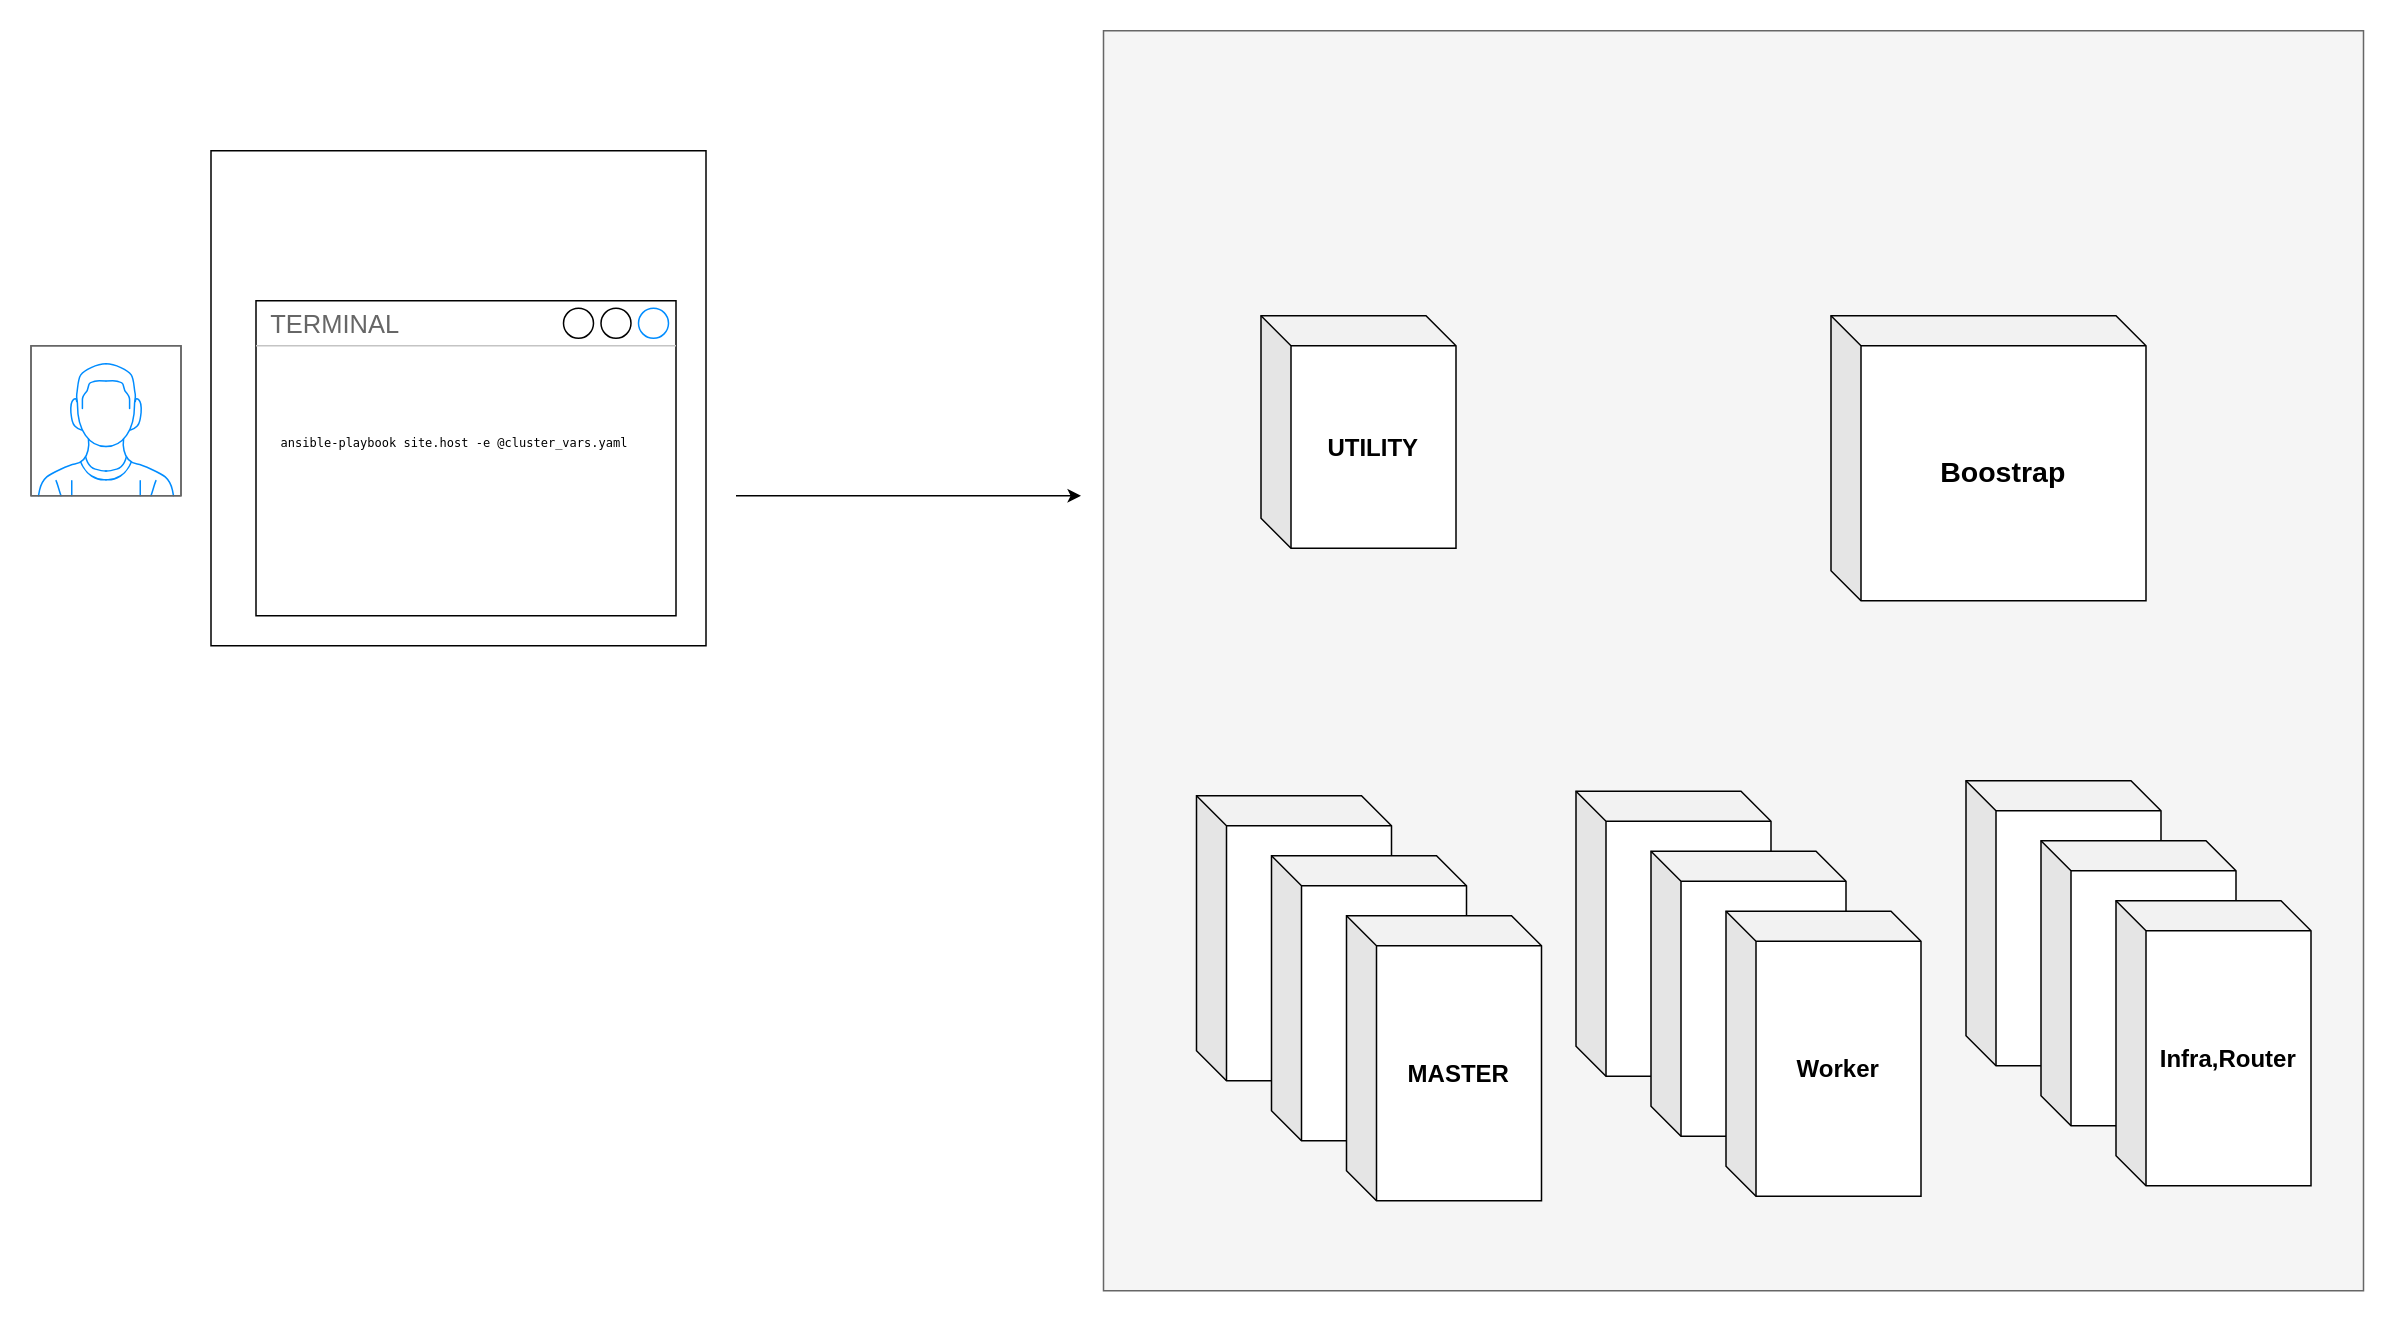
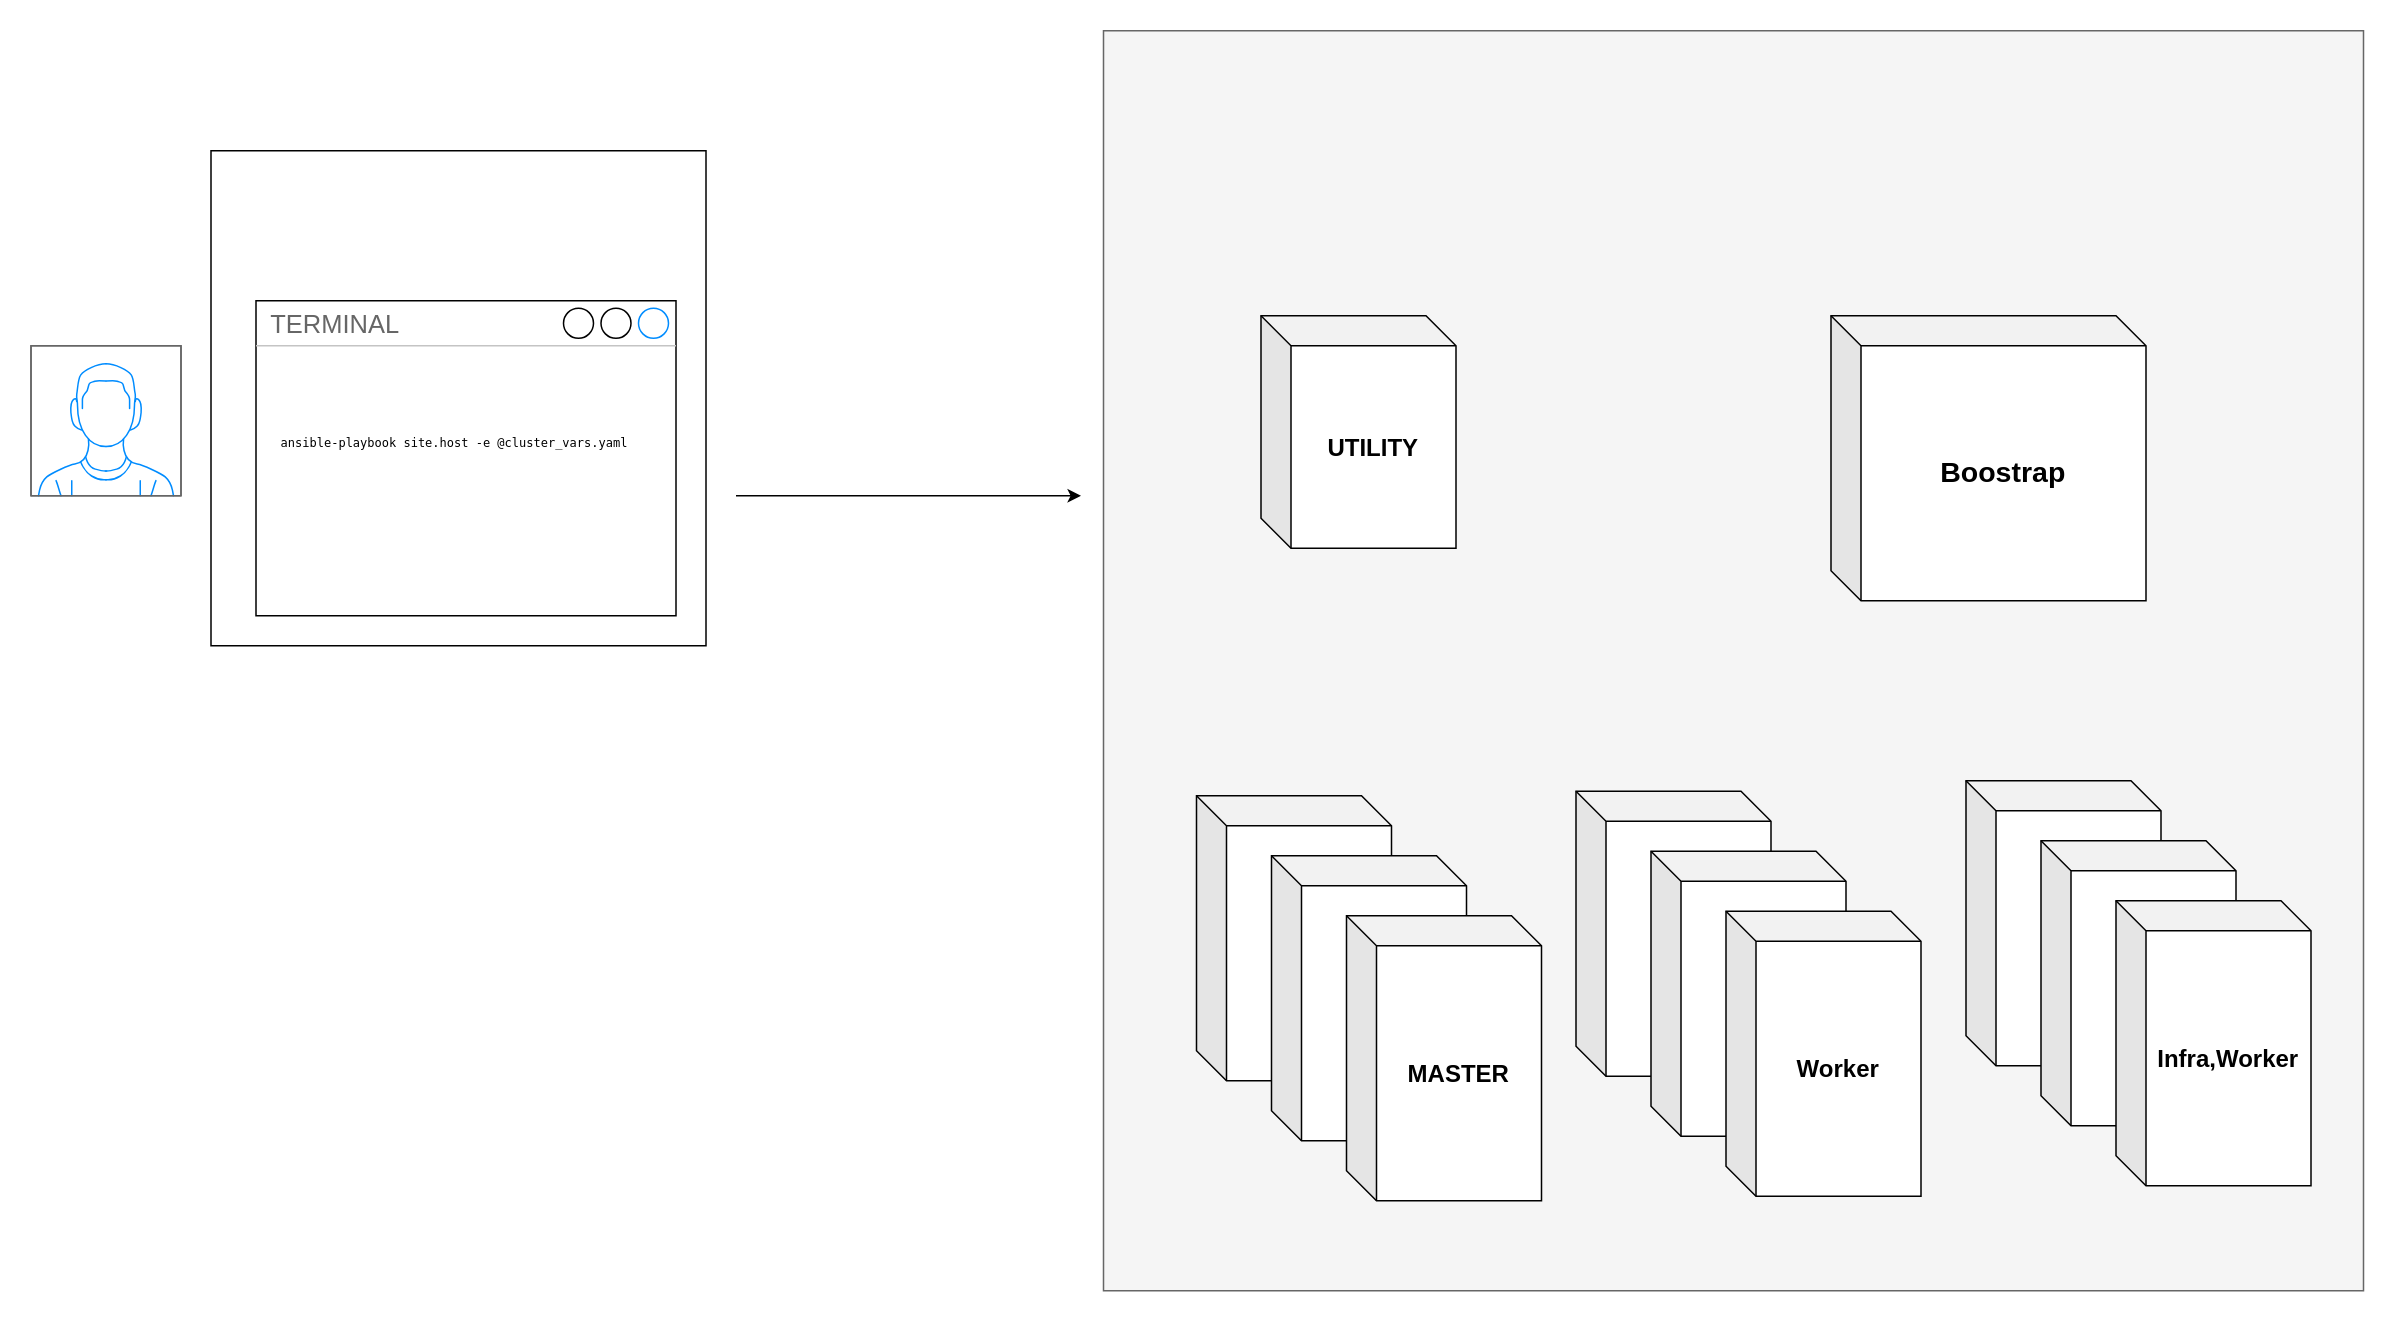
(2228, 1058) -> (2228, 1058)
